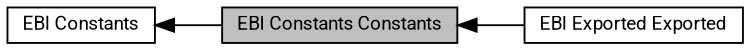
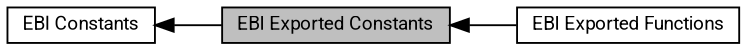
(340, 25) -> (336, 25)
(634, 25) -> (628, 25)
